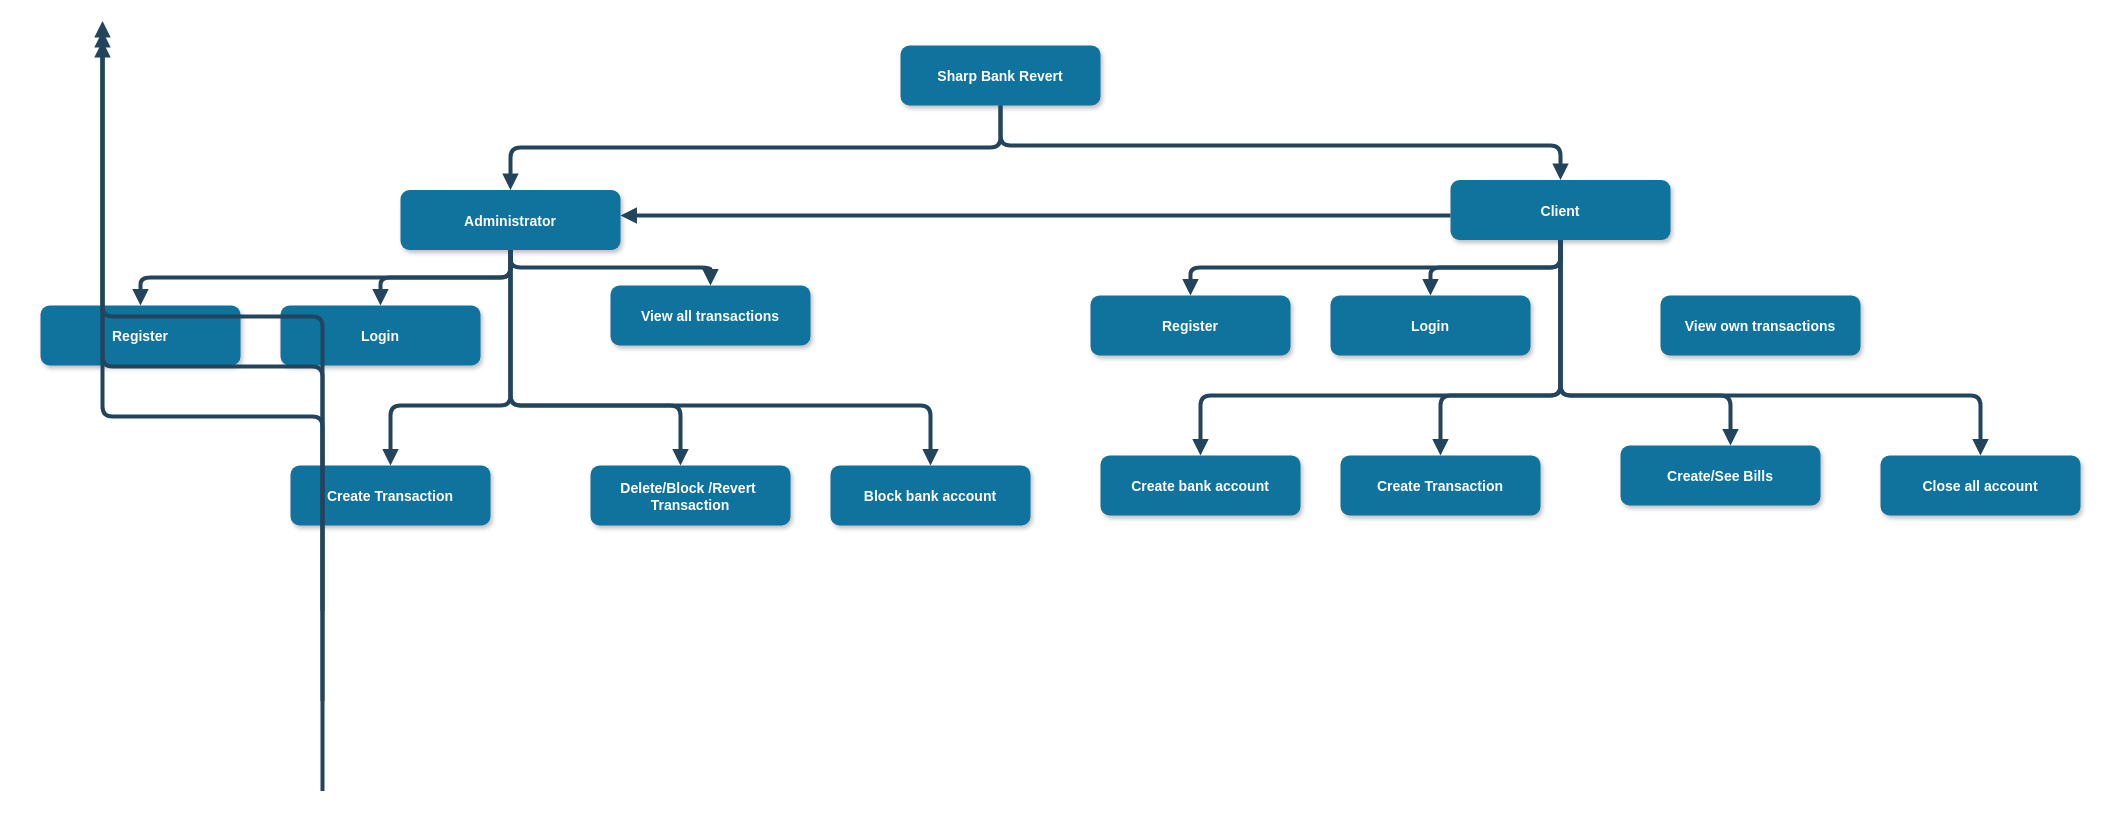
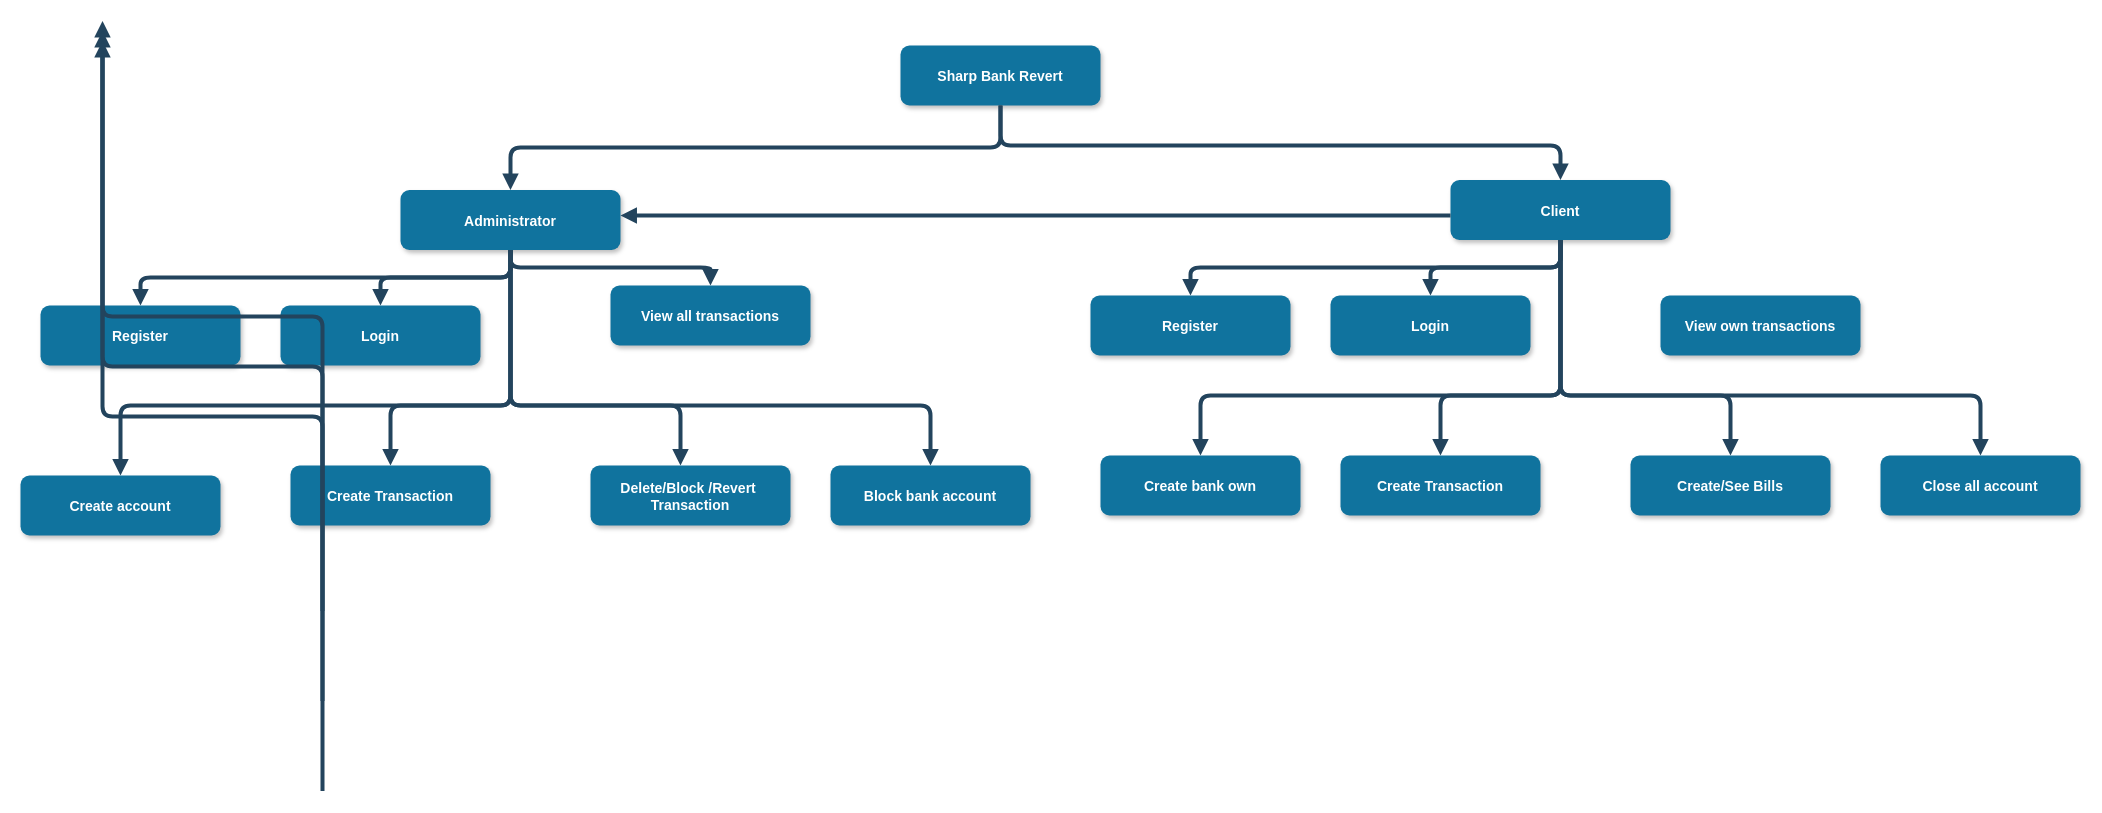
none -> (235, 406)
(1721, 476) -> (1731, 486)
(1200, 486) -> (1200, 486)
none -> (121, 506)
